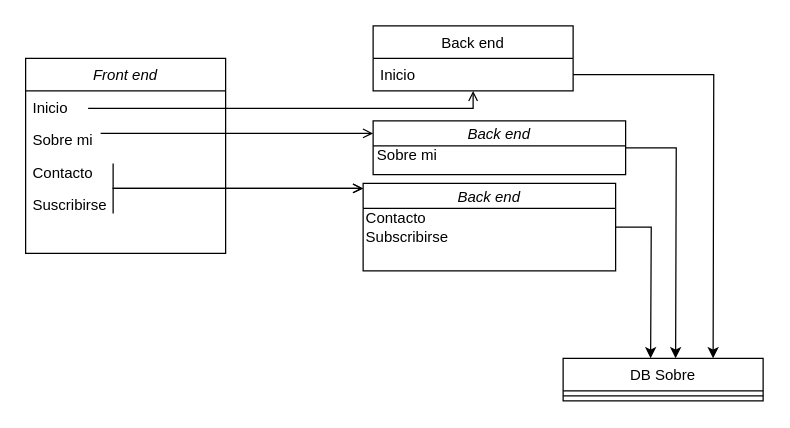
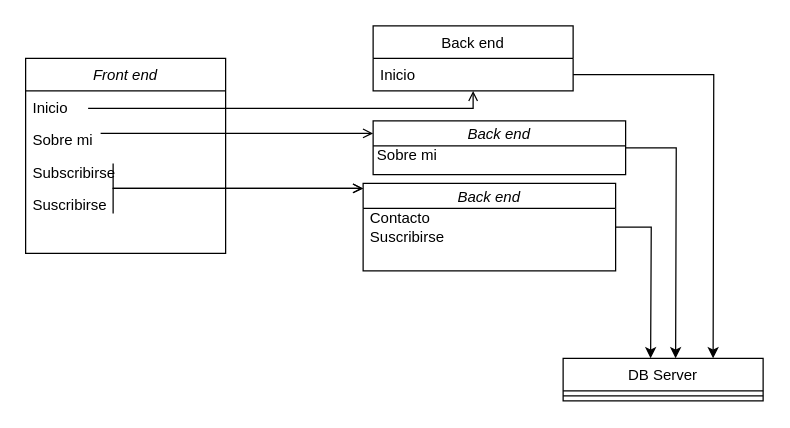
(66, 173) -> (79, 173)
(408, 227) -> (408, 227)
(663, 375) -> (663, 375)
